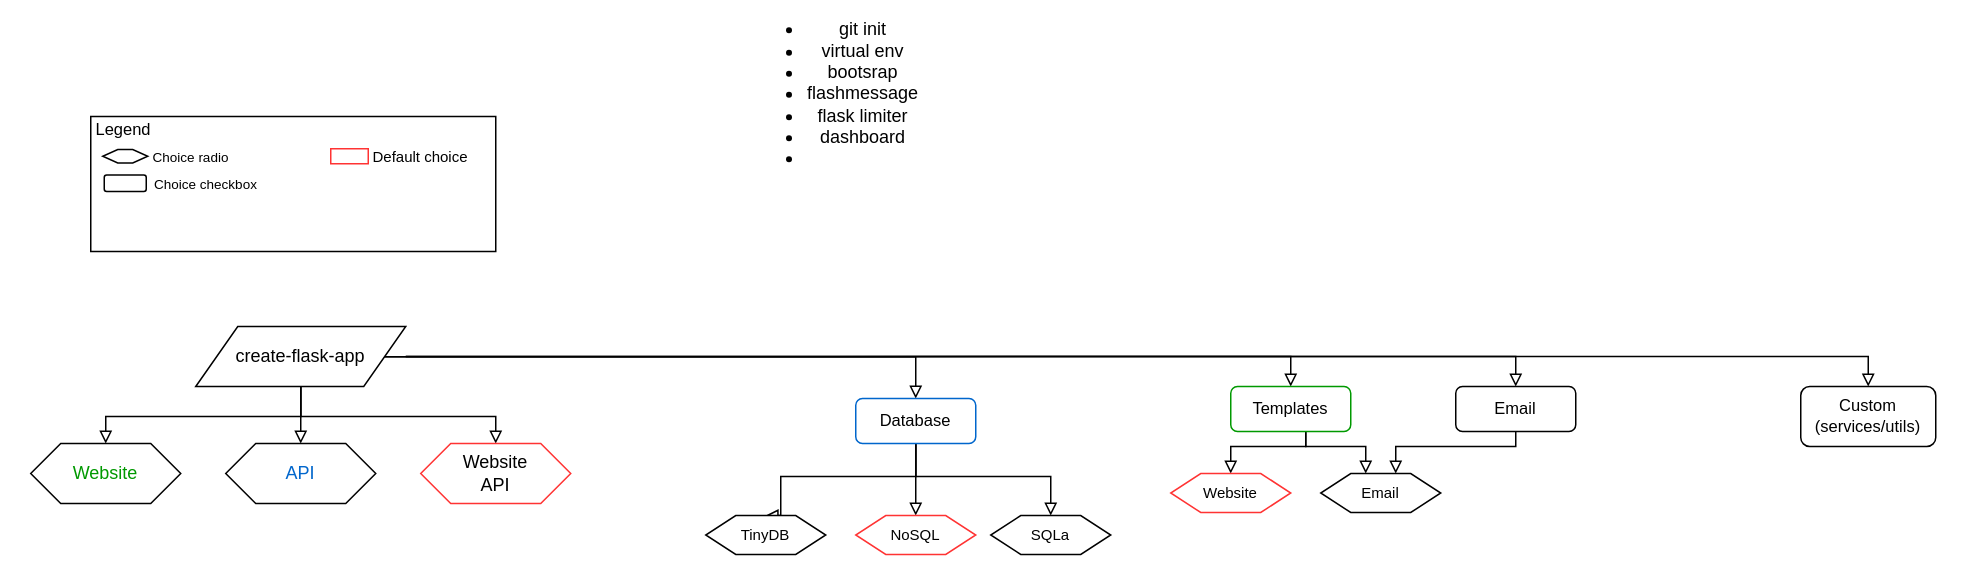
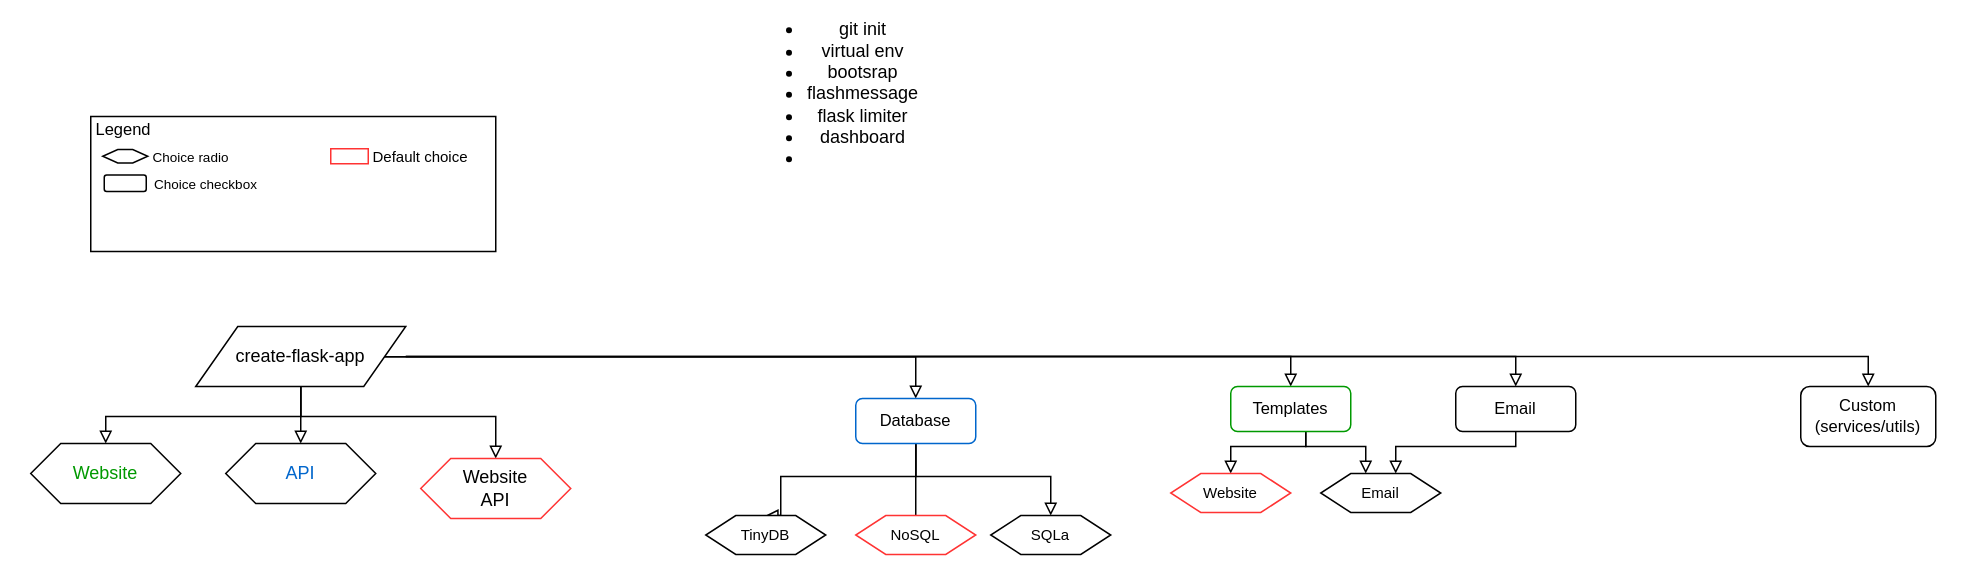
(496, 473) -> (496, 488)
(916, 501) -> (916, 507)
